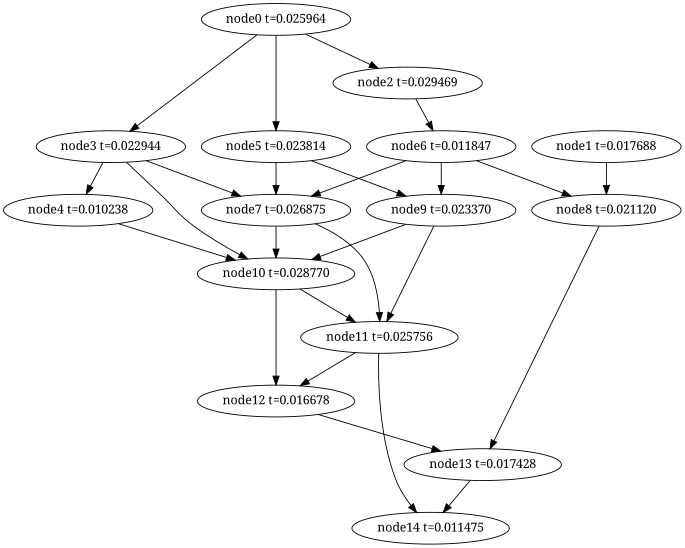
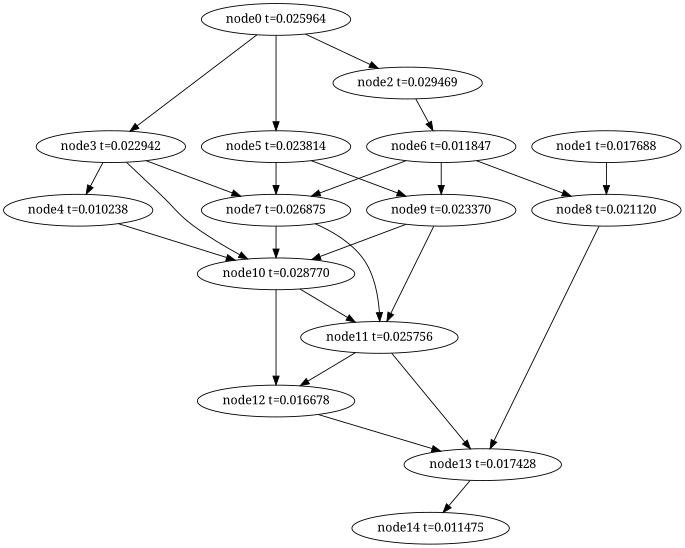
(111, 147) -> (111, 147)
(382, 424) -> (428, 398)
